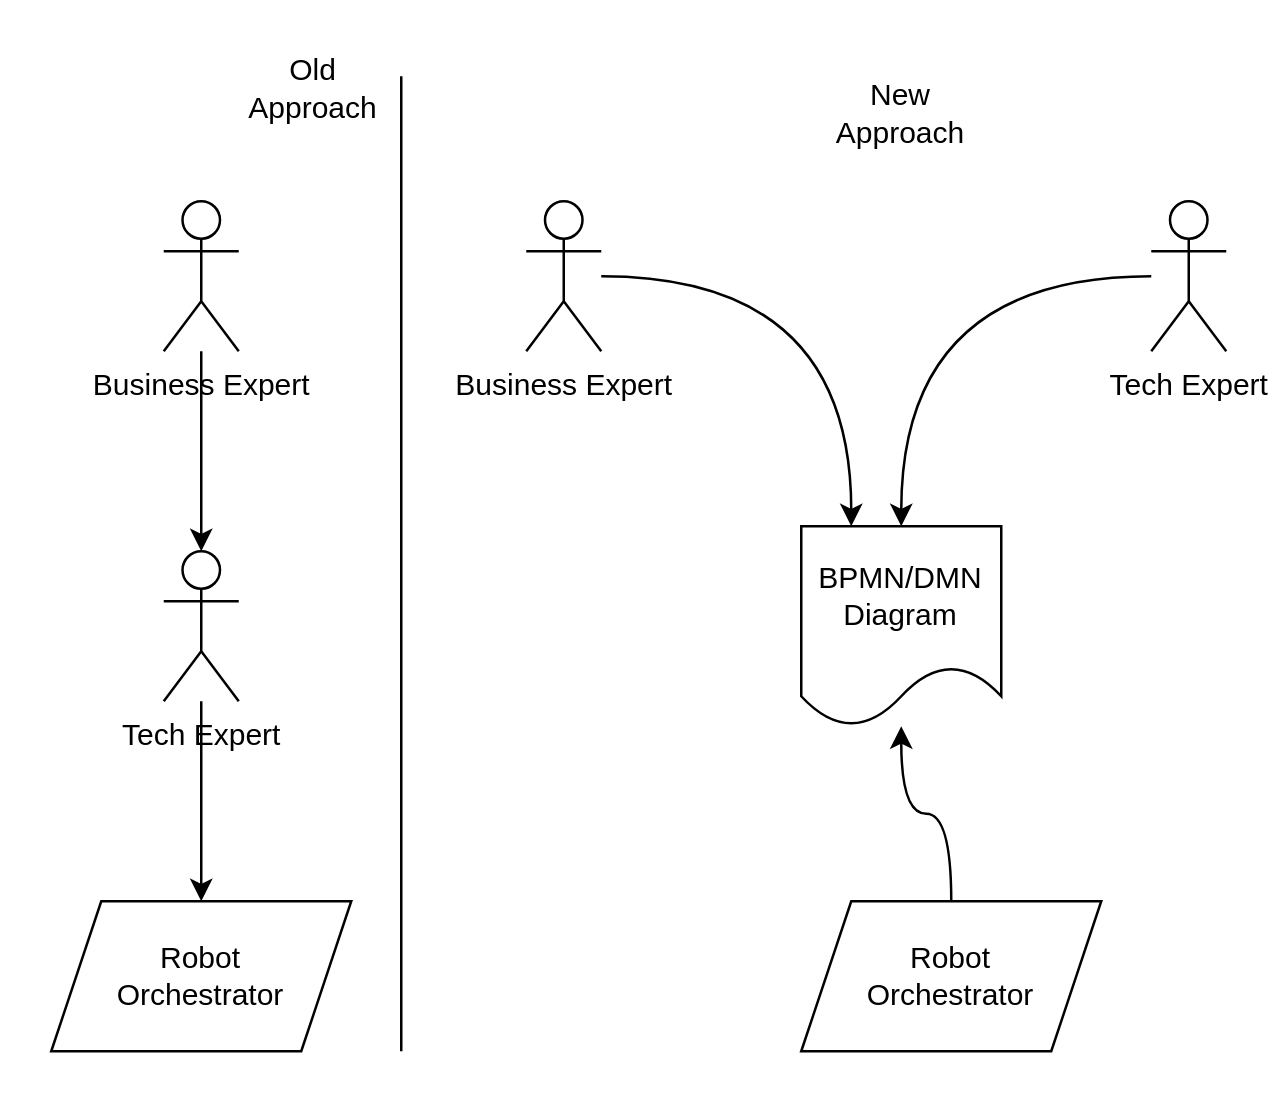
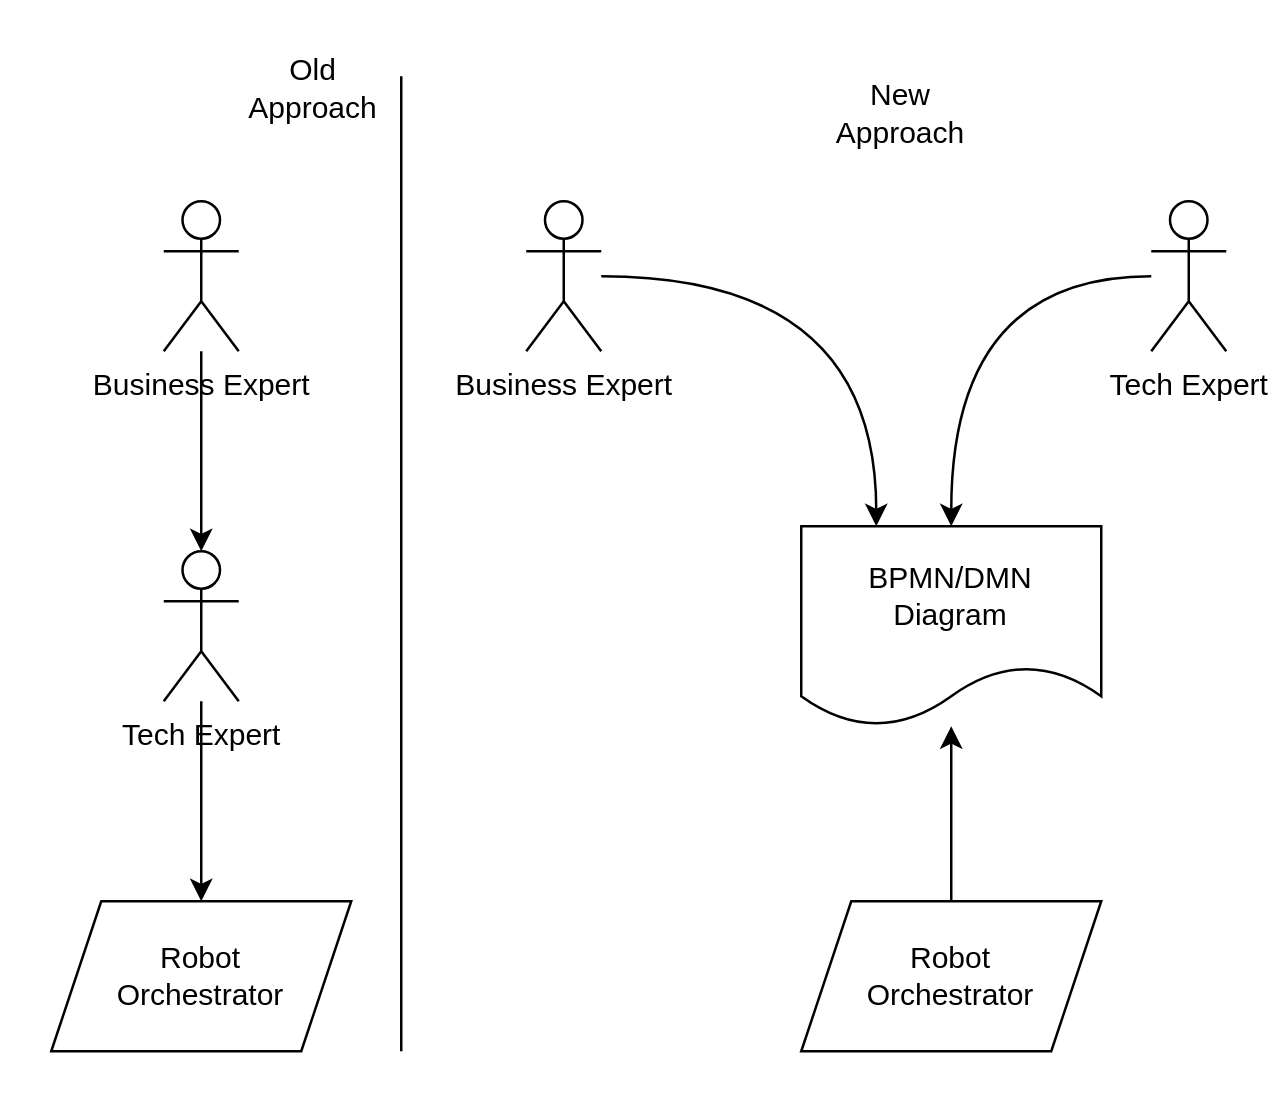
(901, 626) -> (951, 626)
